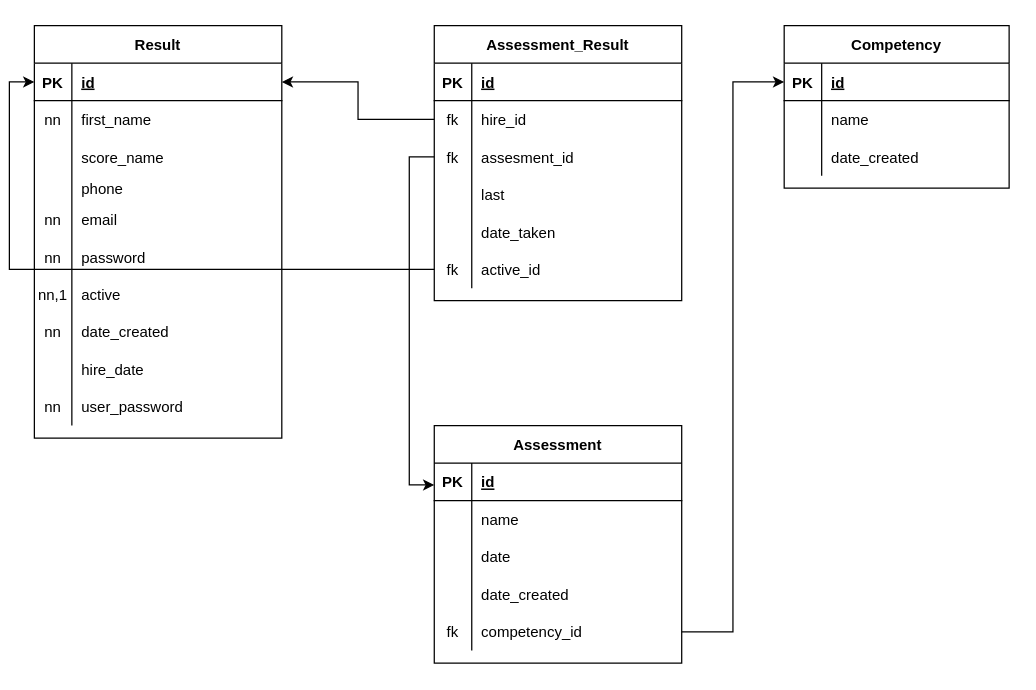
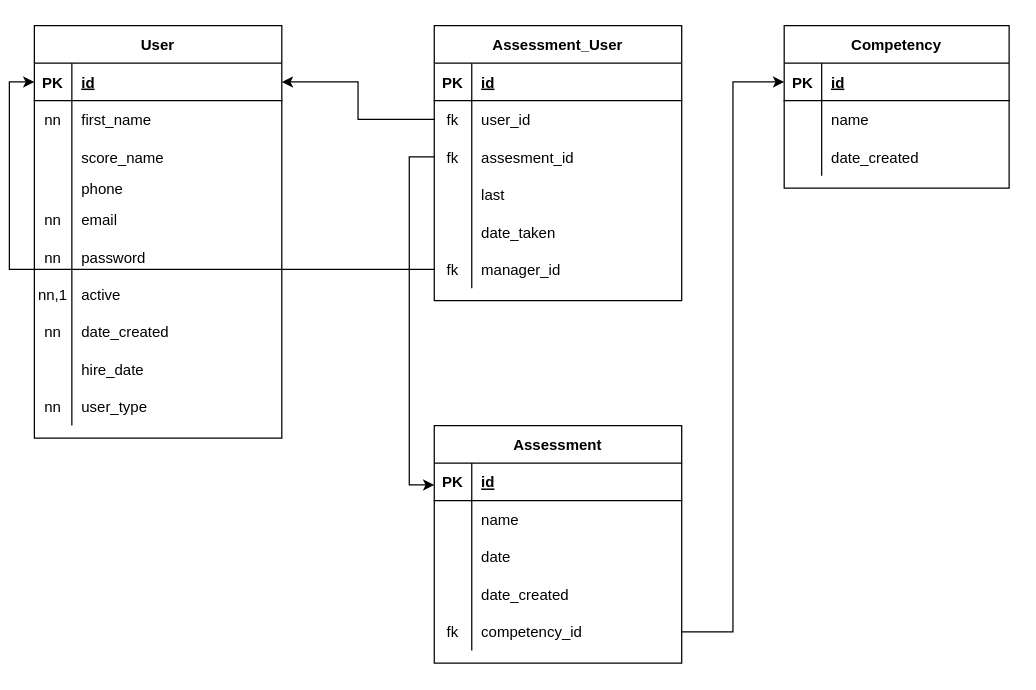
(158, 45) -> (158, 45)
(558, 45) -> (558, 45)
(507, 120) -> (509, 120)
(515, 270) -> (521, 270)
(136, 408) -> (119, 408)
